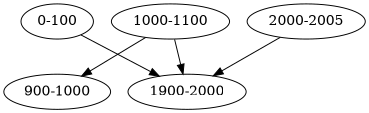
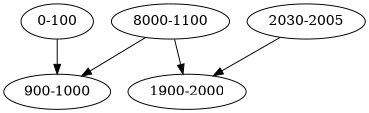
(170, 21) -> (170, 21)
(306, 21) -> (306, 21)
(111, 51) -> (57, 52)
